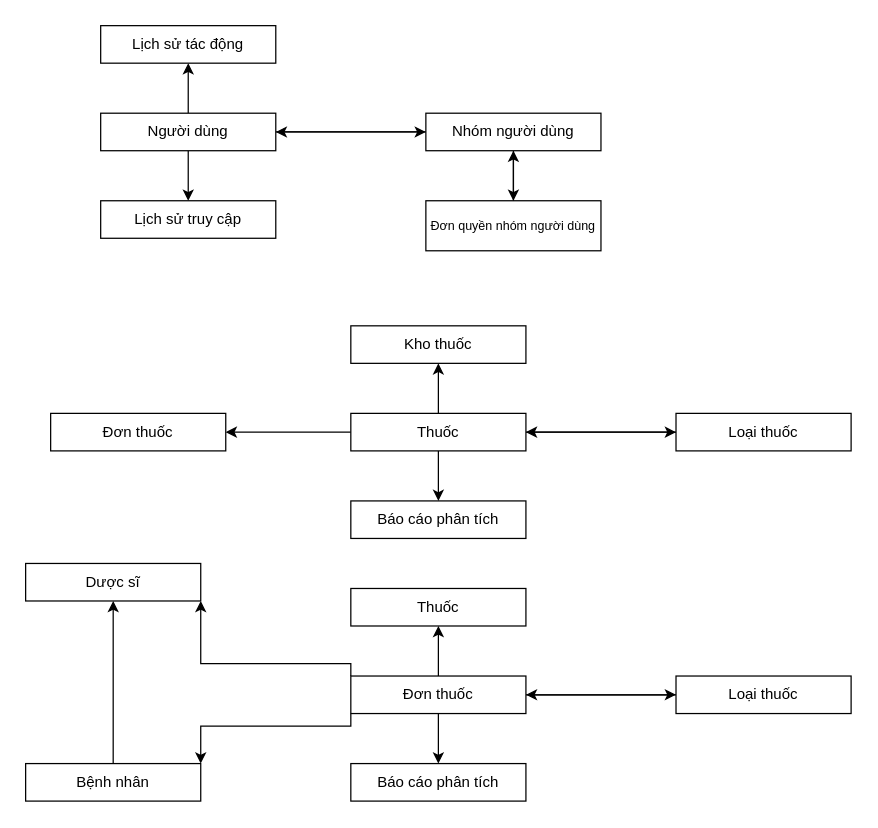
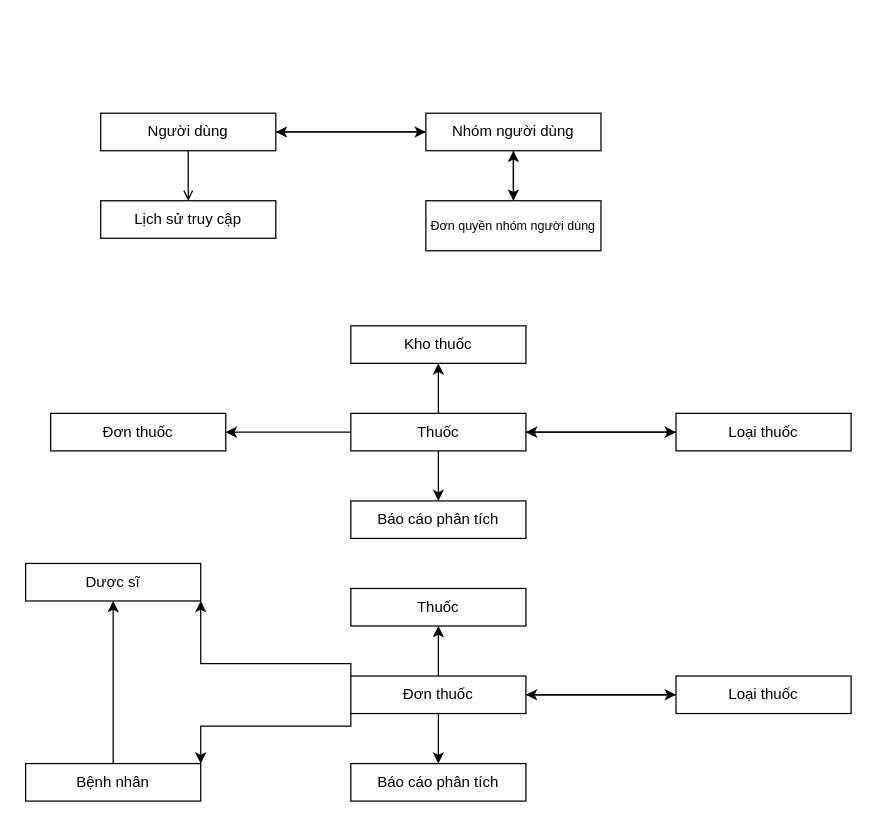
(188, 44) -> none
(188, 92) -> none
(188, 191) -> (188, 193)
